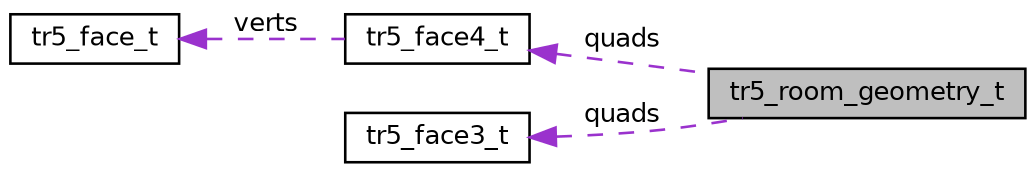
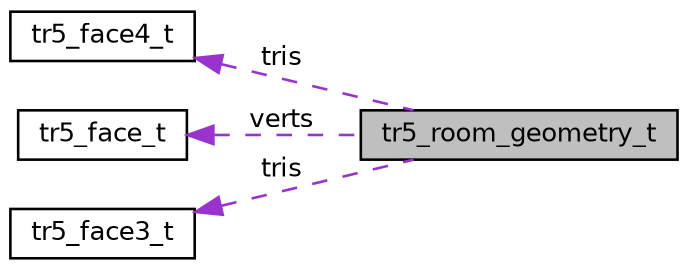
(276, 39) -> (287, 135)
(619, 40) -> (278, 58)
(619, 116) -> (278, 170)
